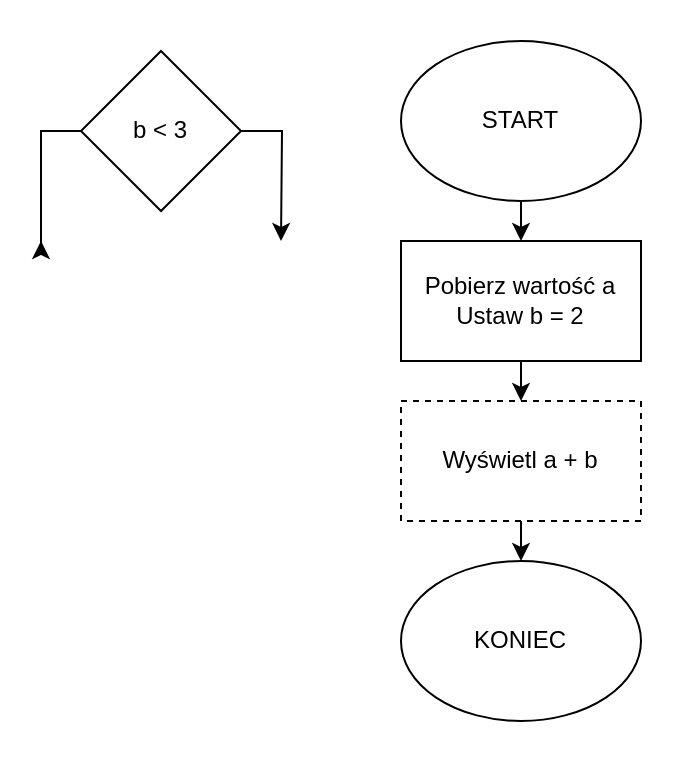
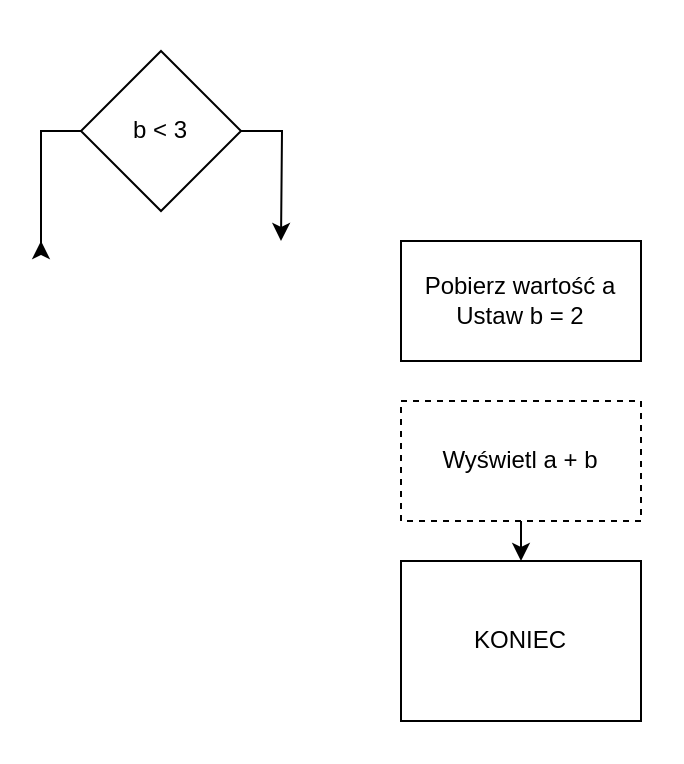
(521, 121) -> none
(521, 214) -> none
(521, 374) -> none
(521, 641) -> (521, 641)
